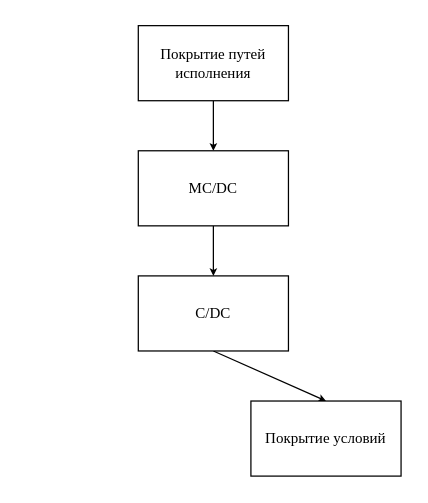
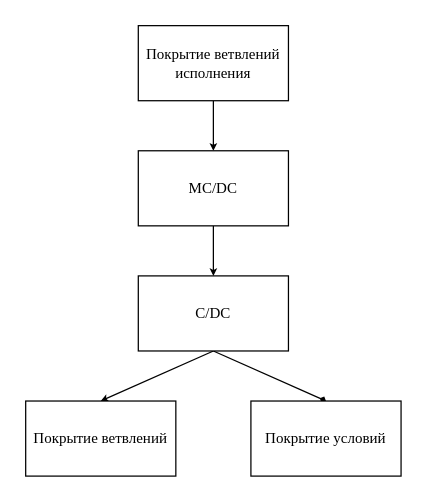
(213, 63) -> (213, 63)
none -> (159, 375)
(319, 398) -> (318, 397)
none -> (101, 438)
